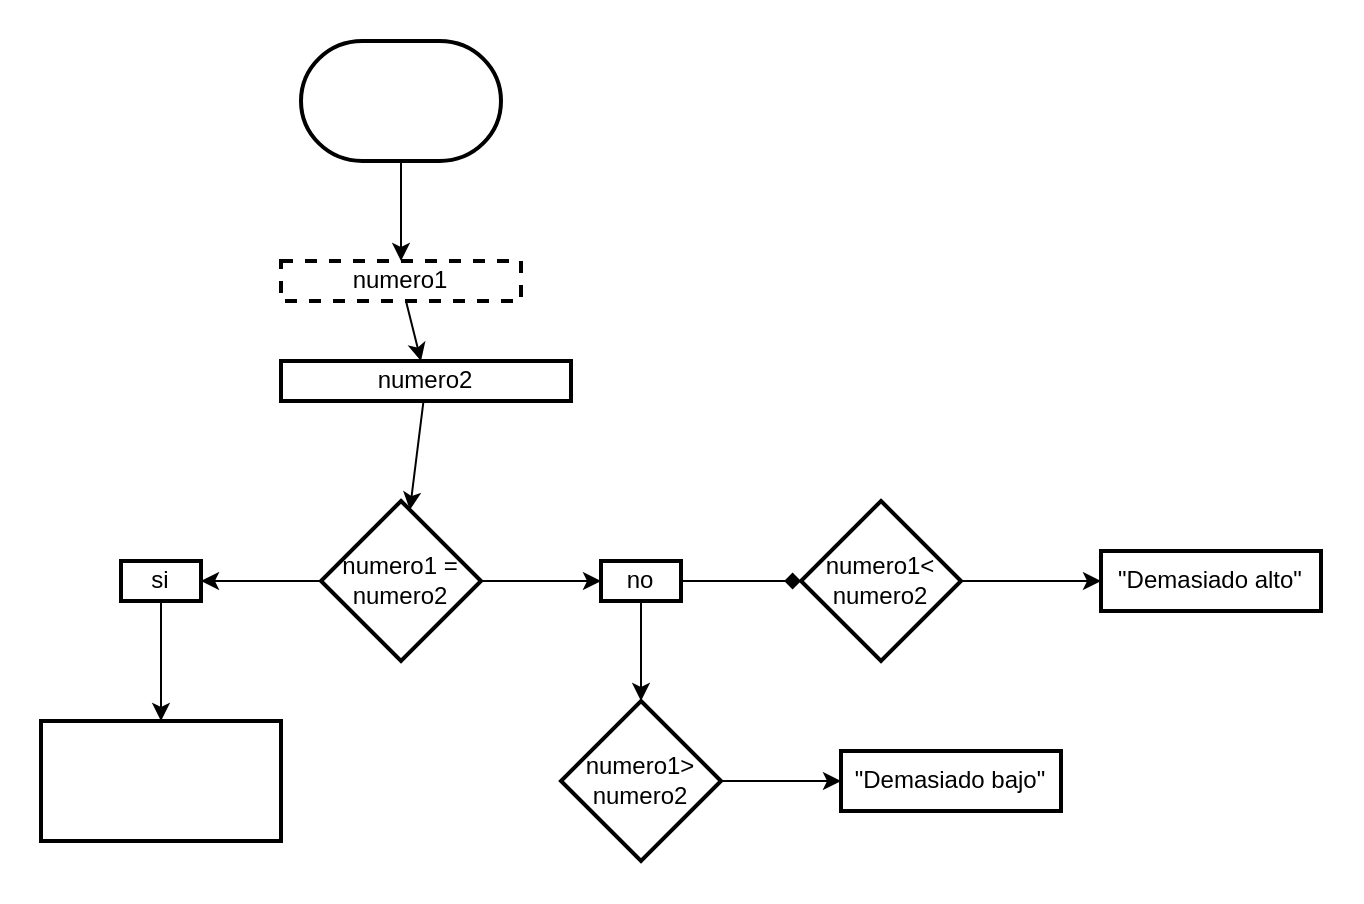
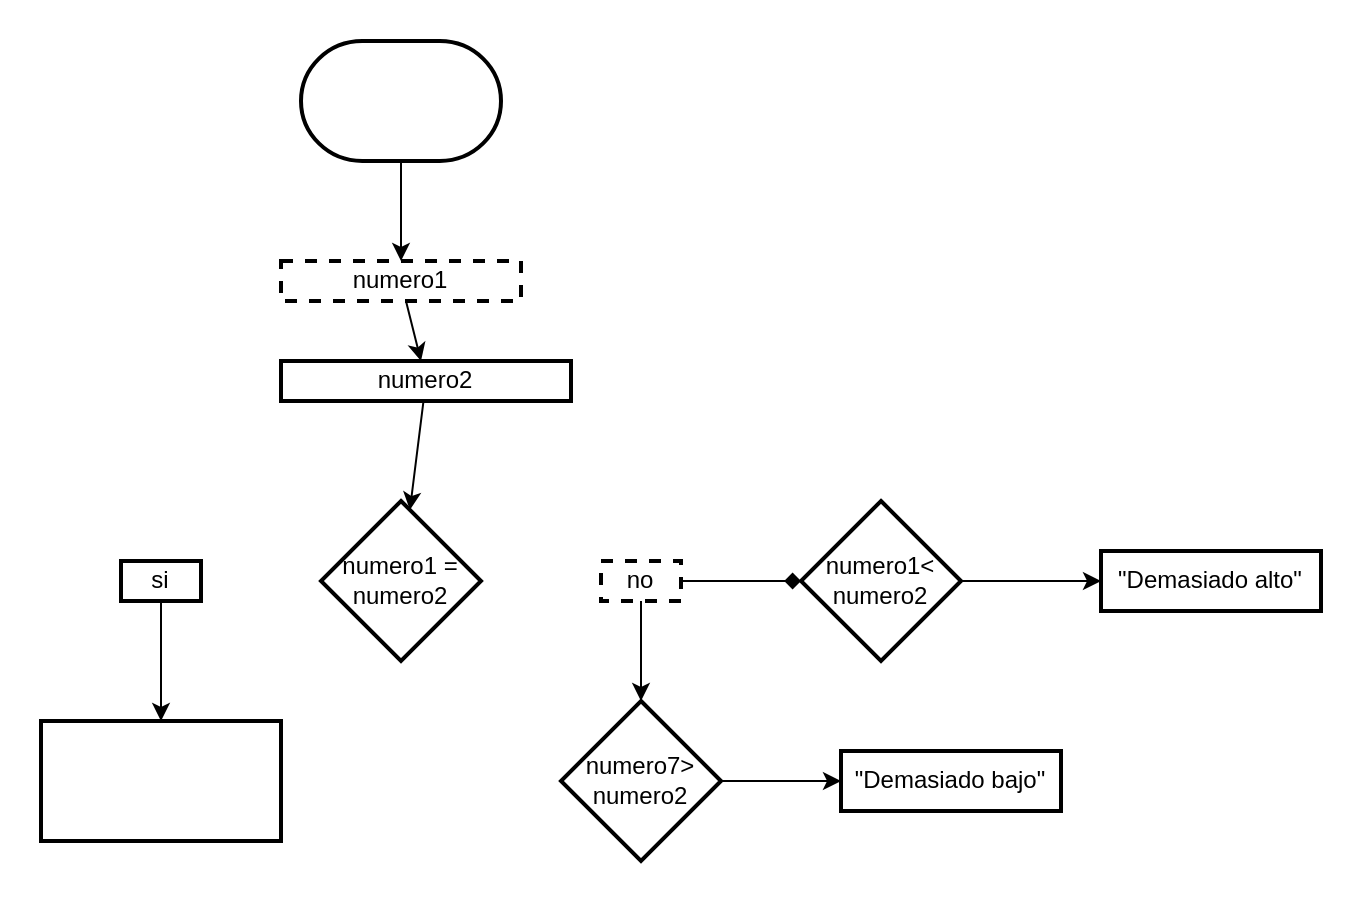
(267, 581) -> none
(534, 581) -> none
(641, 581) -> (641, 581)
(641, 781) -> (641, 781)
